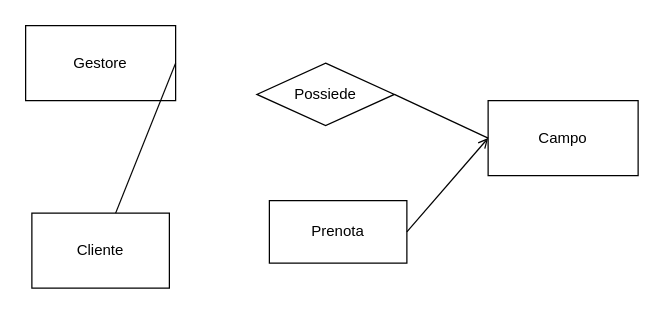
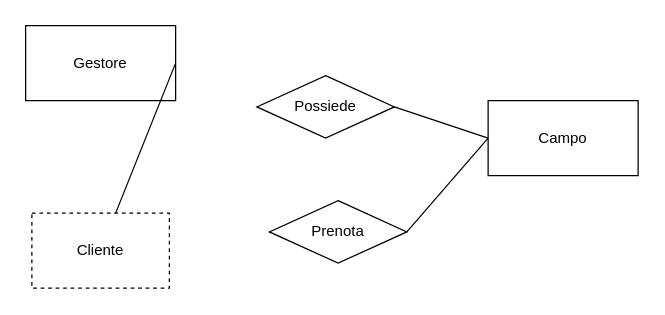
(326, 94) -> (326, 107)
(484, 143) -> (484, 143)
(338, 232) -> (338, 232)
(101, 251) -> (101, 251)
